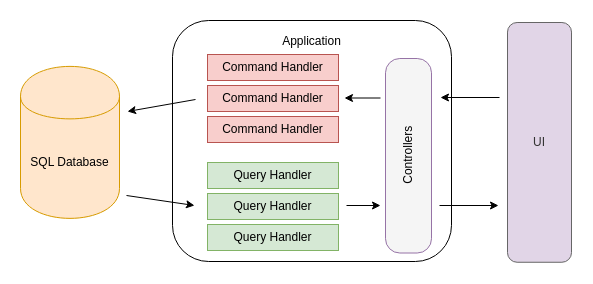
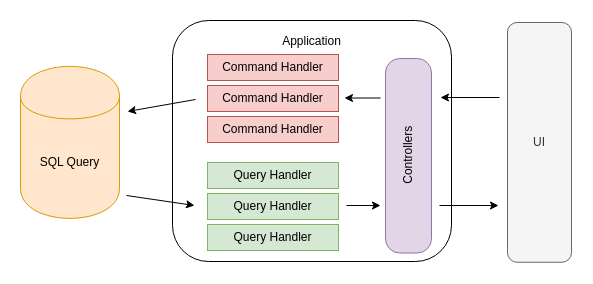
(540, 142) -> (540, 142)
(409, 156) -> (409, 156)
(70, 163) -> (70, 163)
